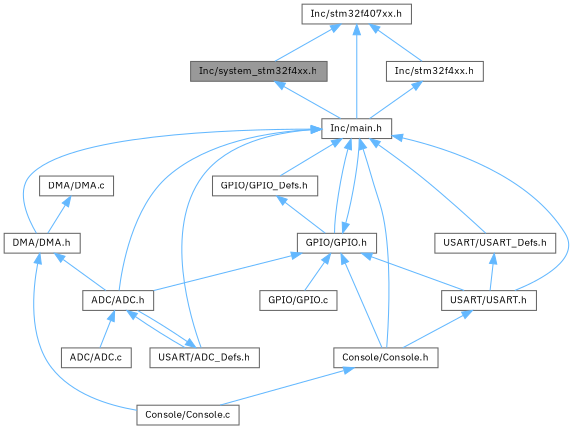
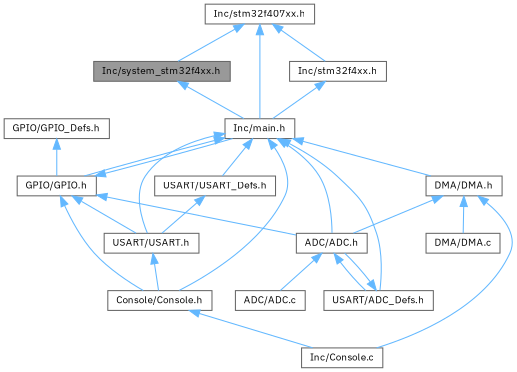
(307, 160) -> none
(57, 219) -> (463, 220)
(298, 301) -> none
(188, 415) -> (342, 358)
